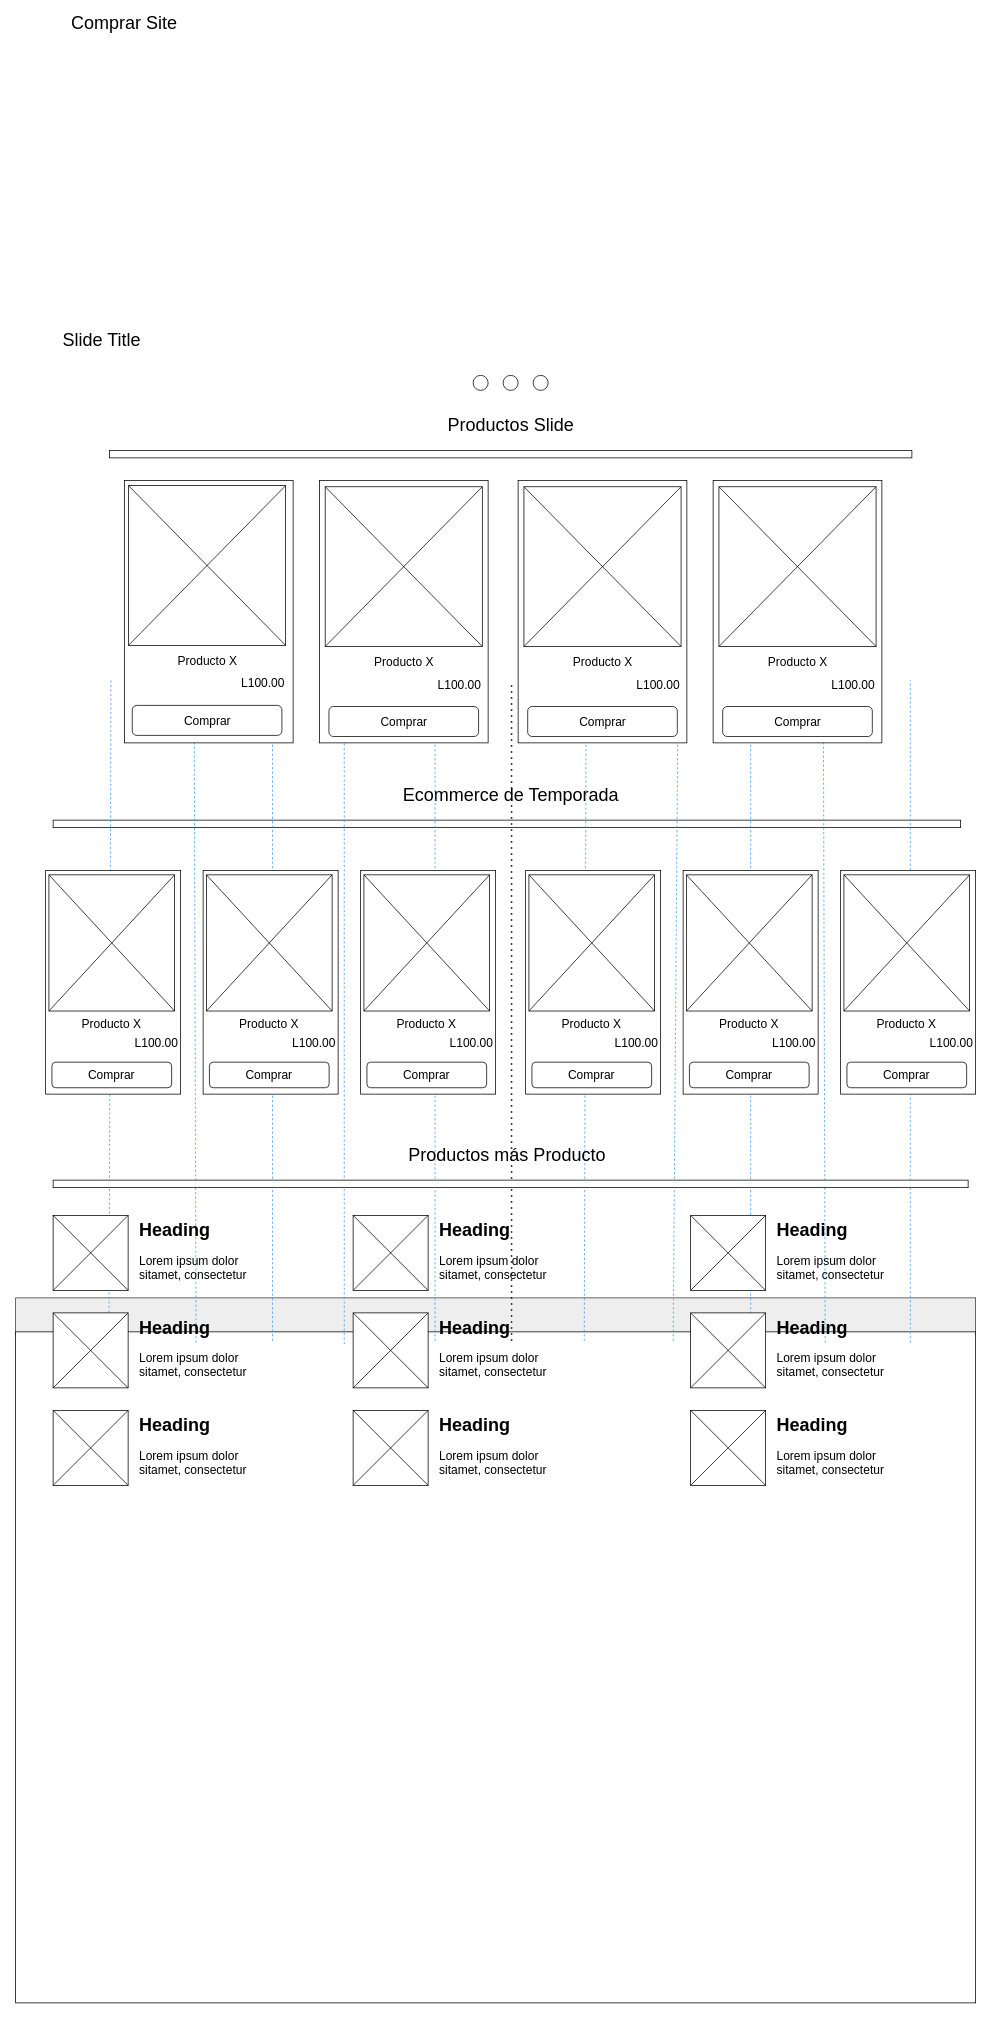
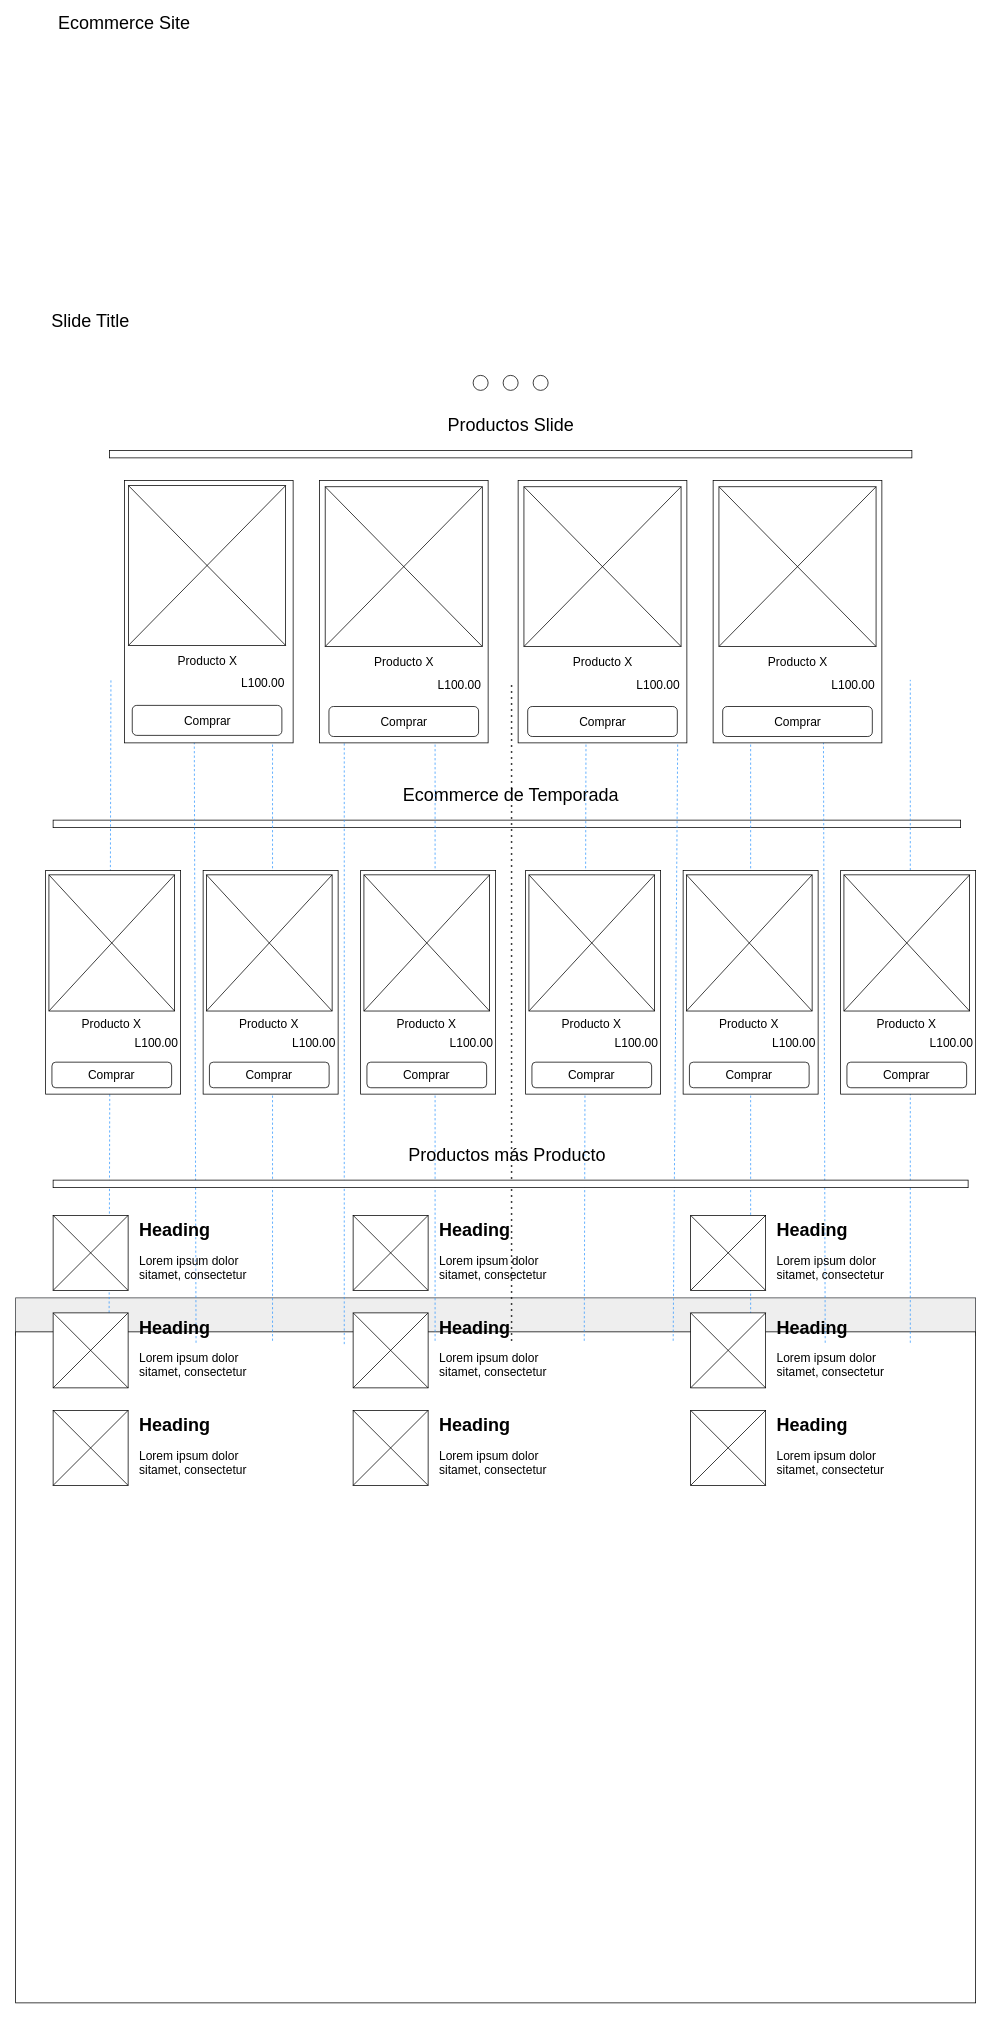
(124, 23) -> (124, 23)
(102, 340) -> (90, 321)
